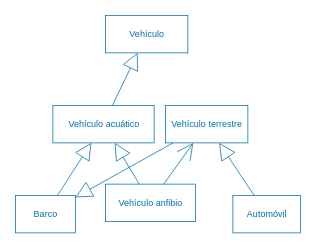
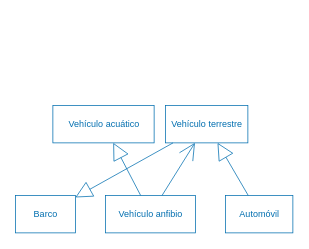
(147, 34) -> none
(121, 87) -> none
(70, 177) -> none
(150, 203) -> (150, 214)
(267, 214) -> (259, 214)
